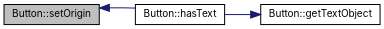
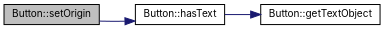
(122, 8) -> (112, 21)
